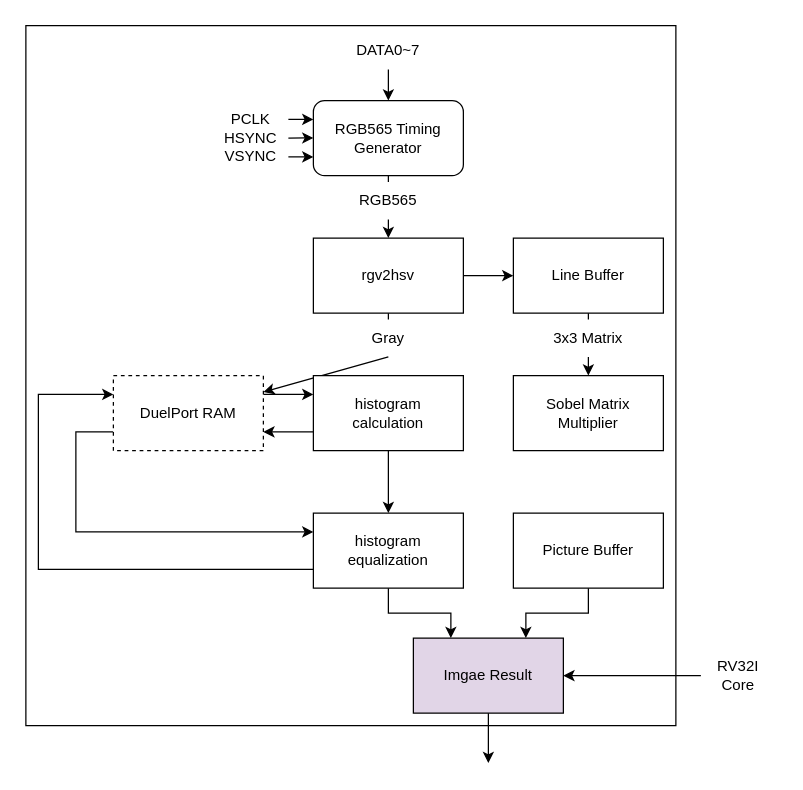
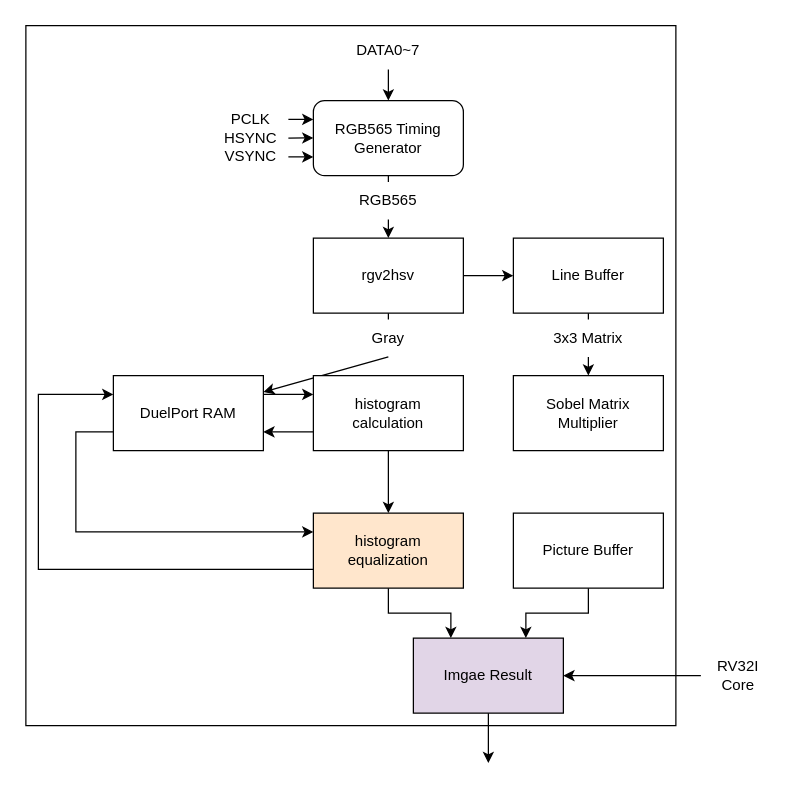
(188, 413) -> (188, 413)
(388, 551) -> (388, 551)
